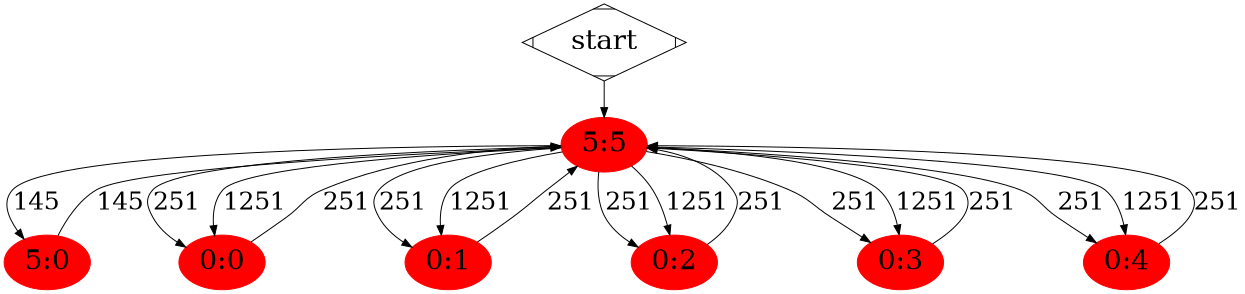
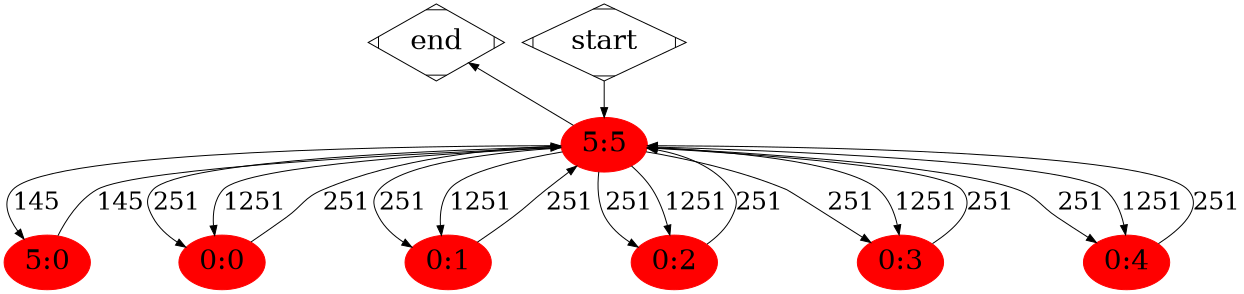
none -> (436, 42)
